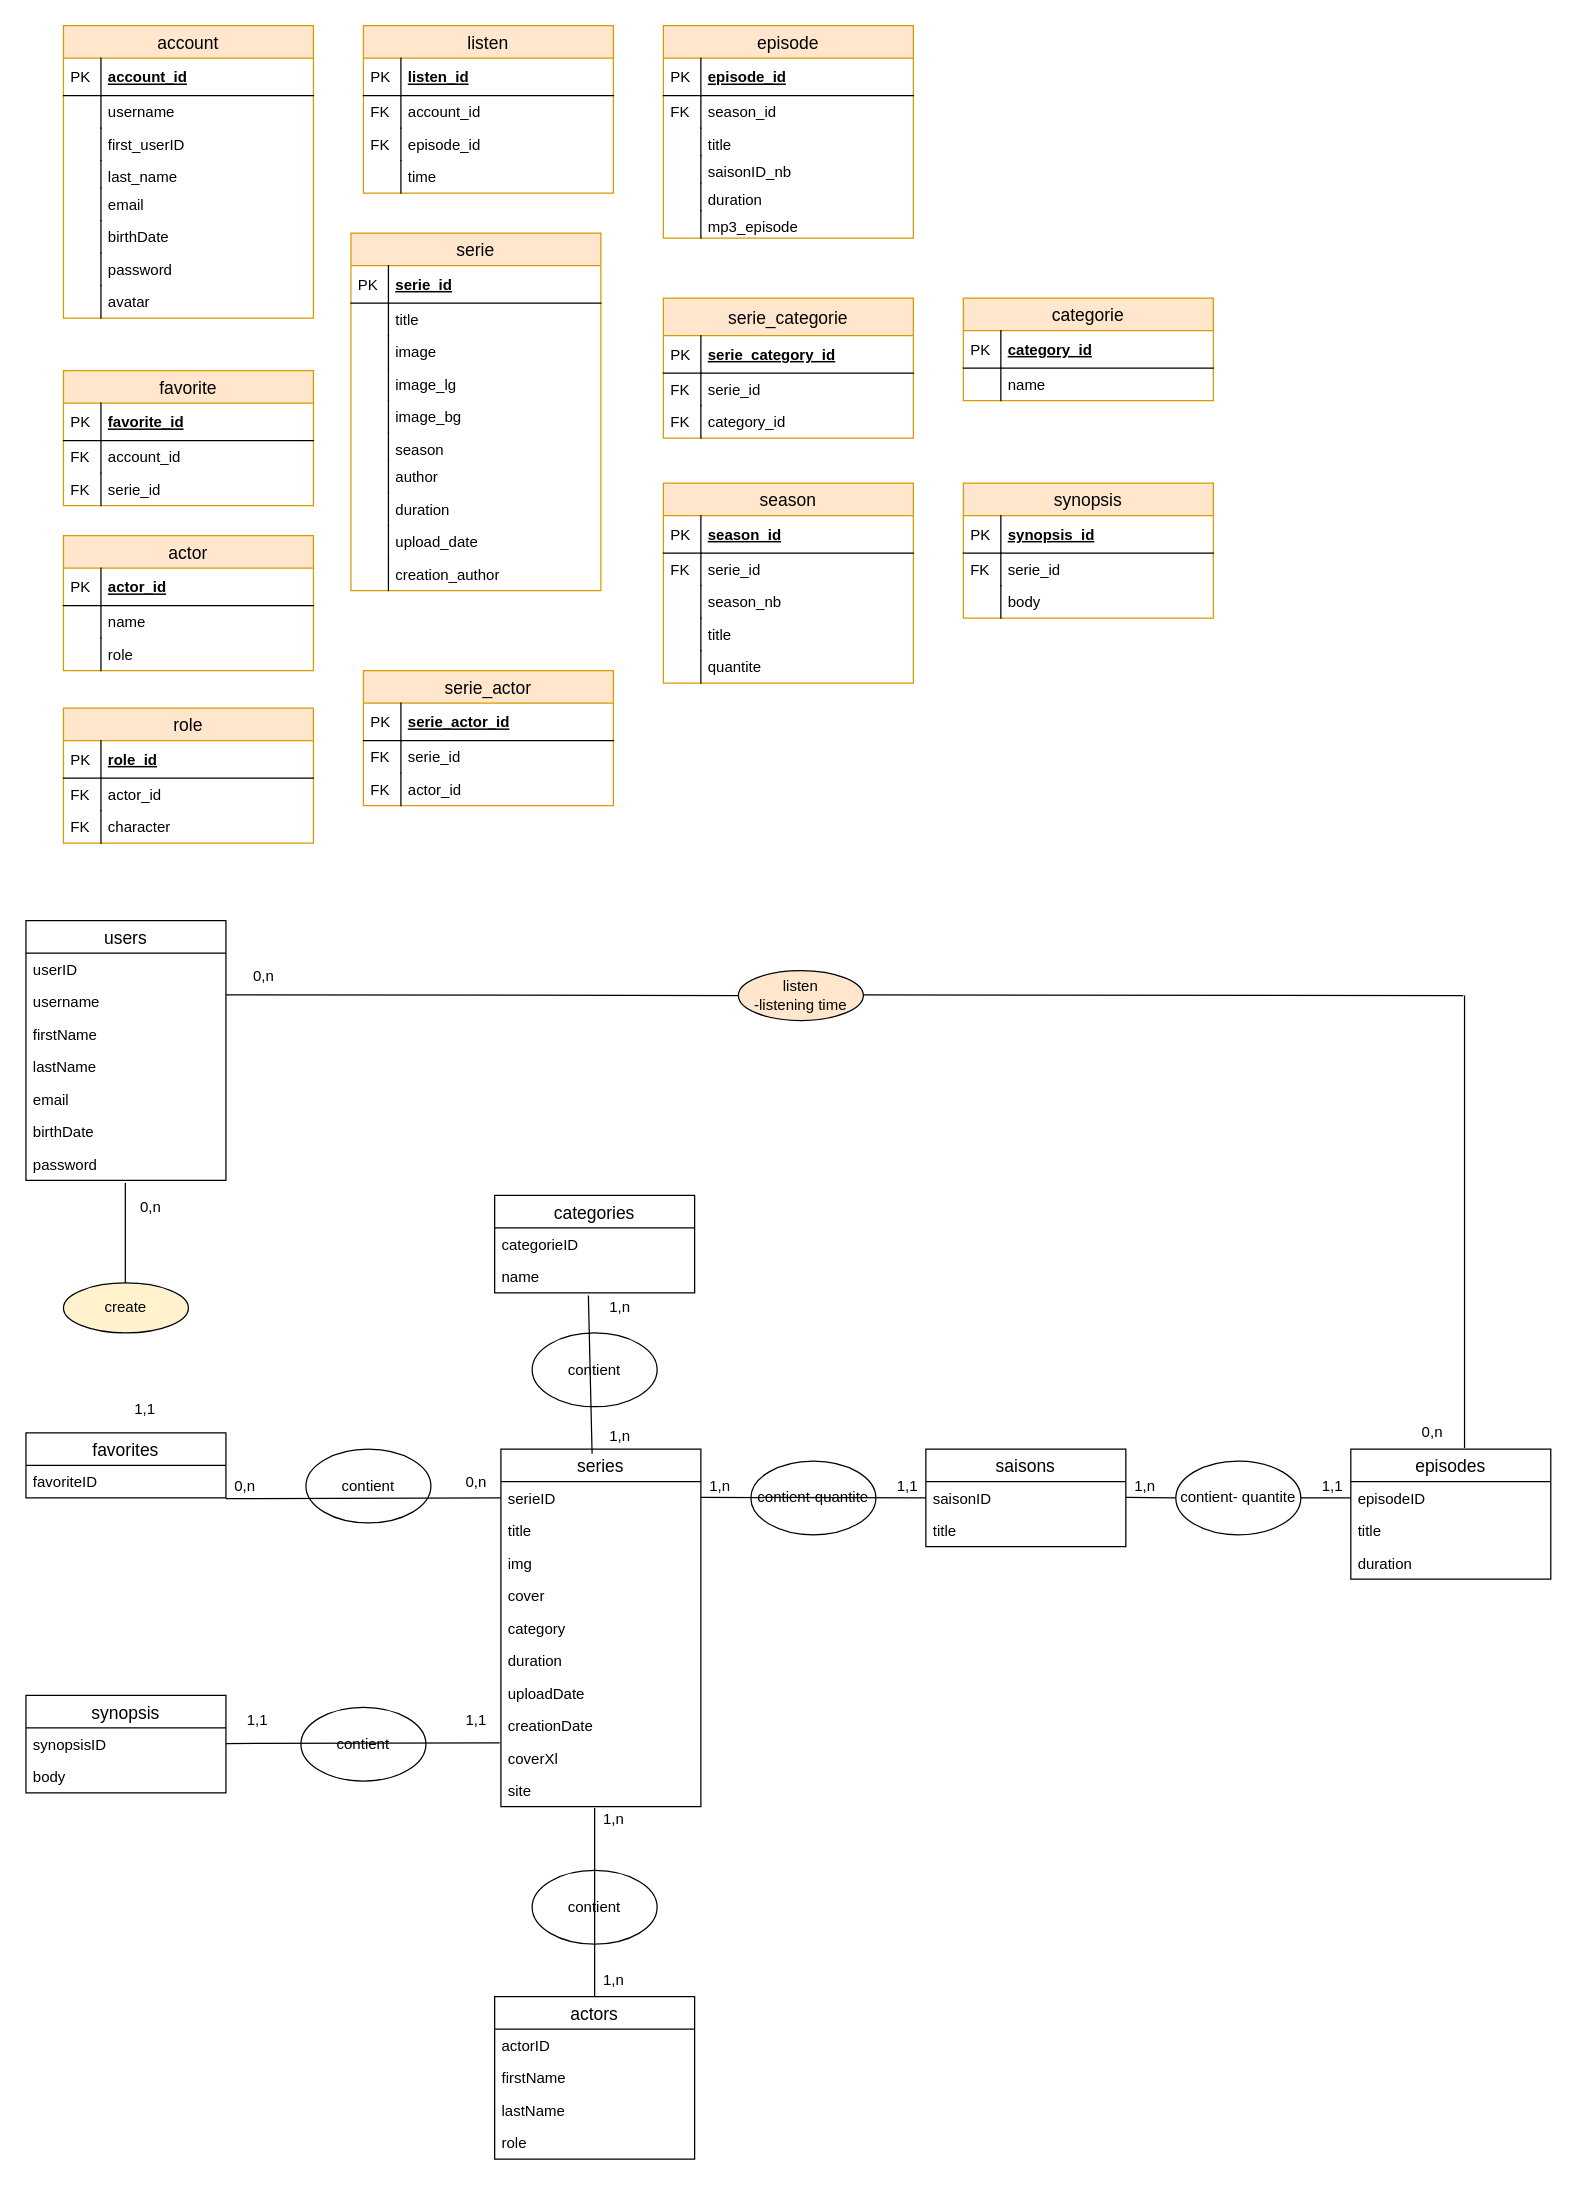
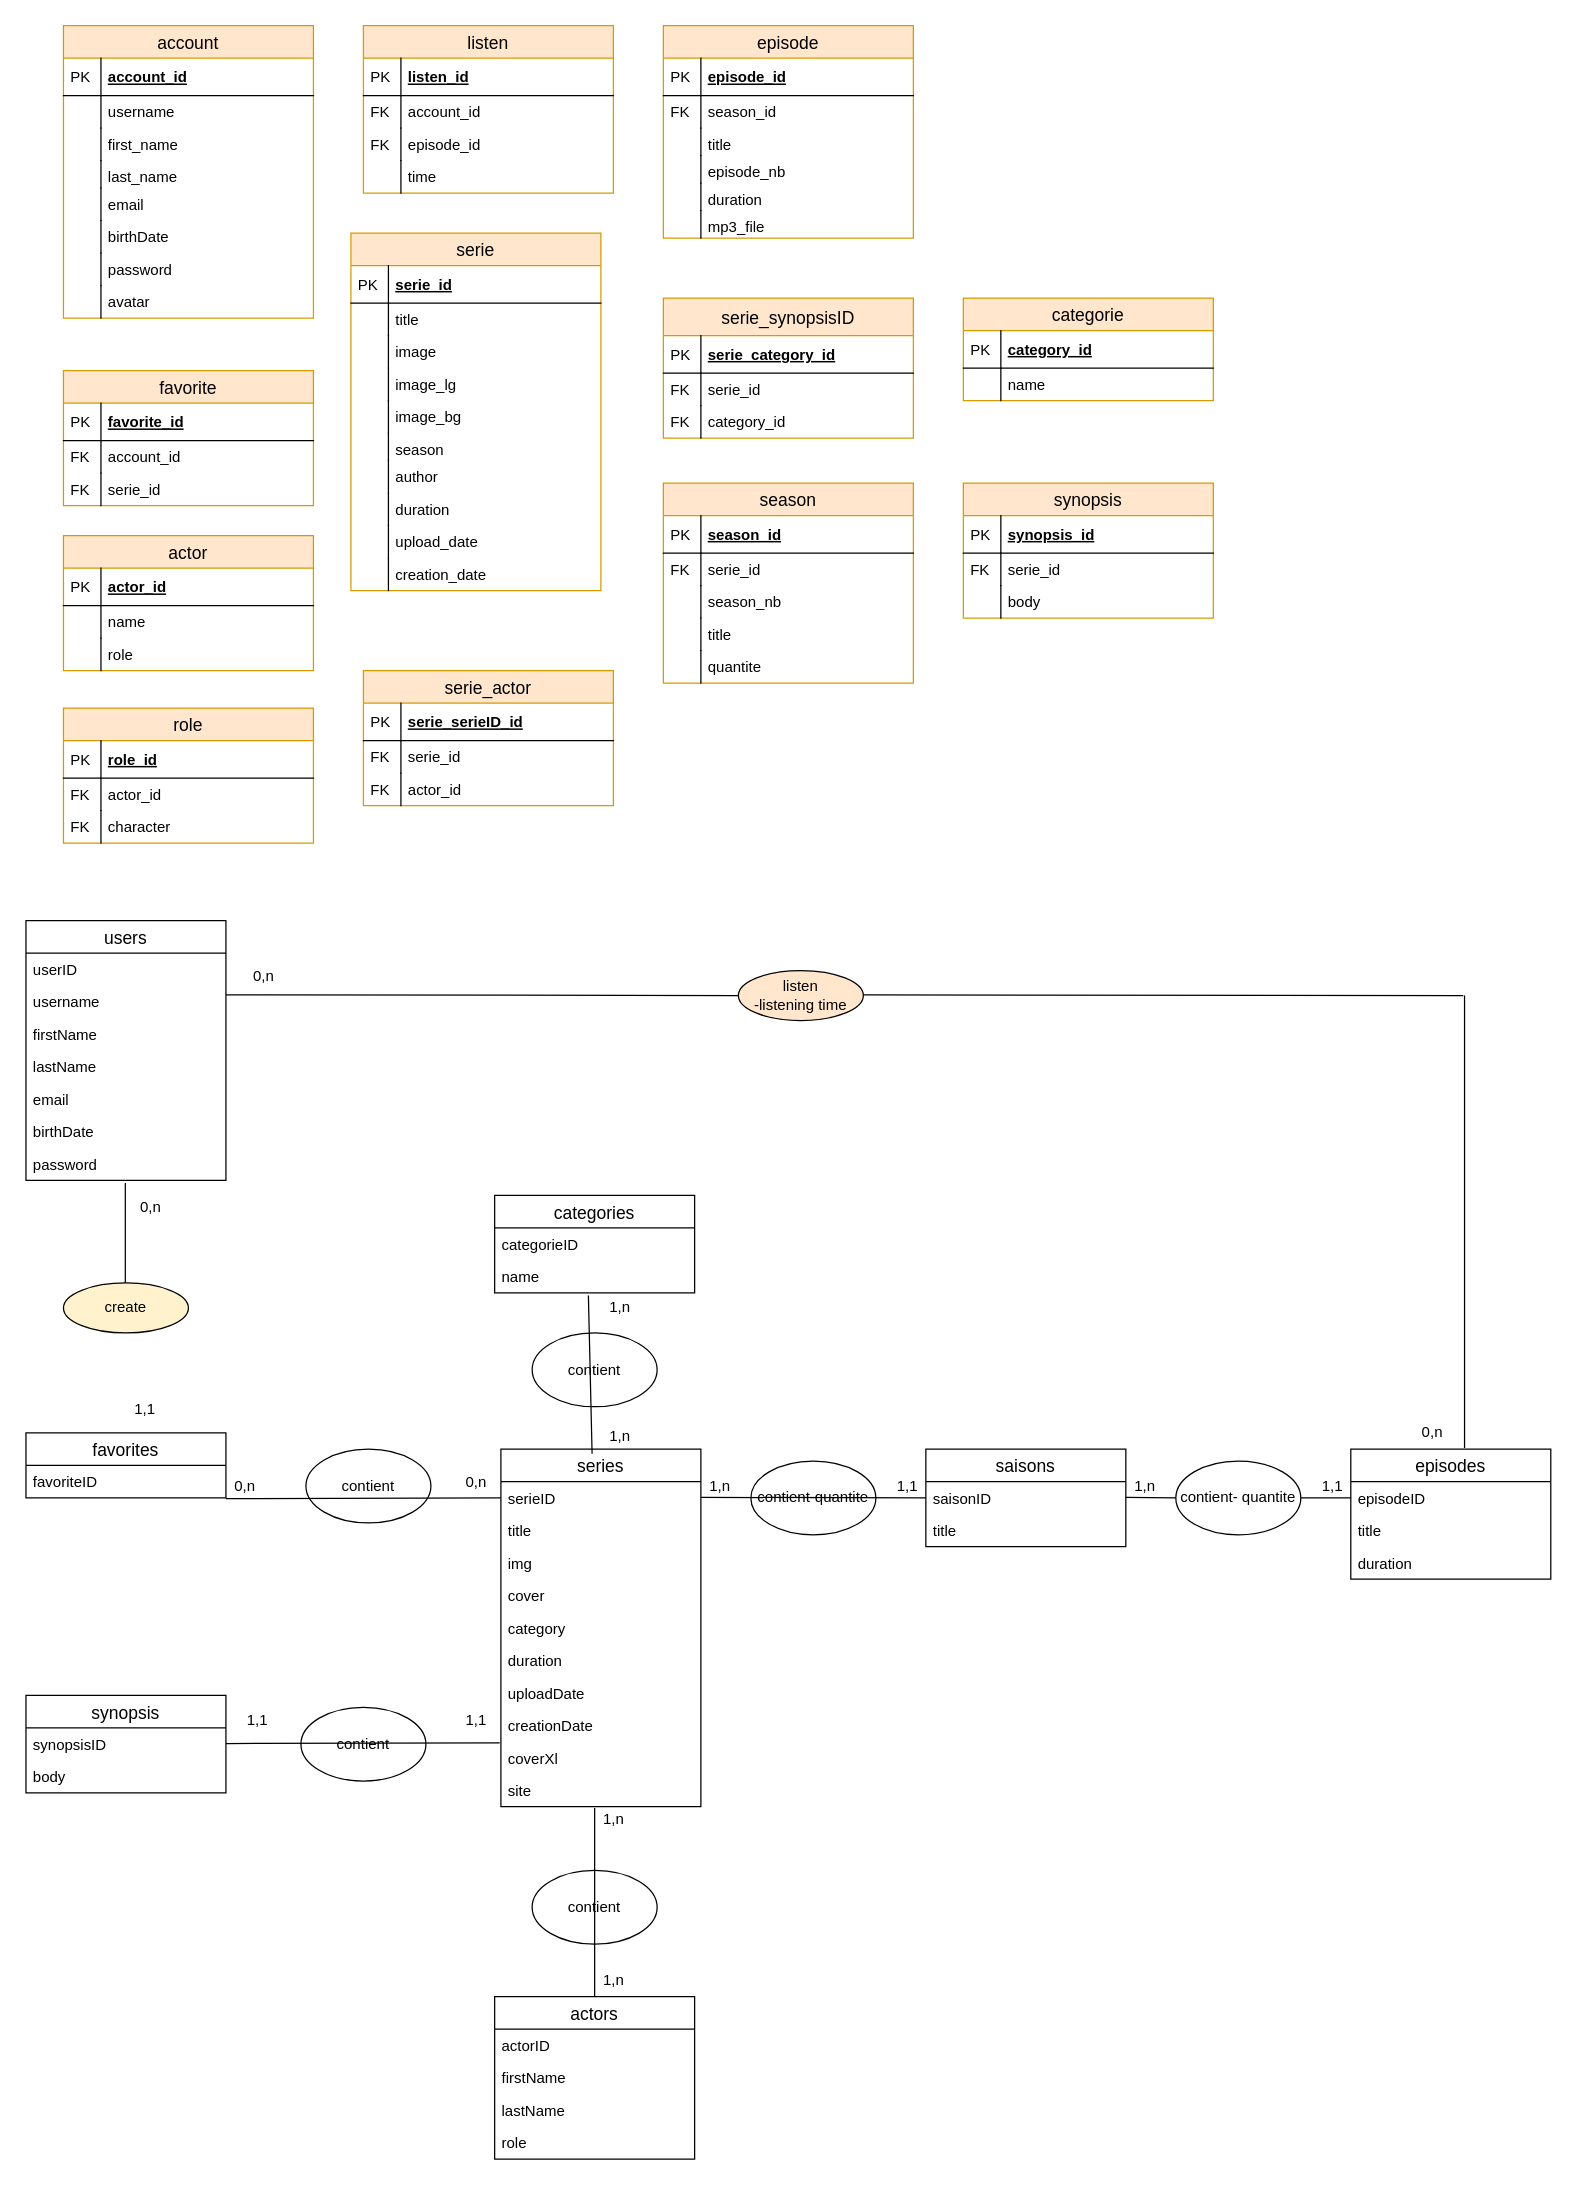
(156, 145) -> (148, 145)
(752, 173) -> (748, 173)
(752, 228) -> (737, 228)
(788, 318) -> (788, 318)
(456, 575) -> (448, 575)
(462, 723) -> (469, 723)
